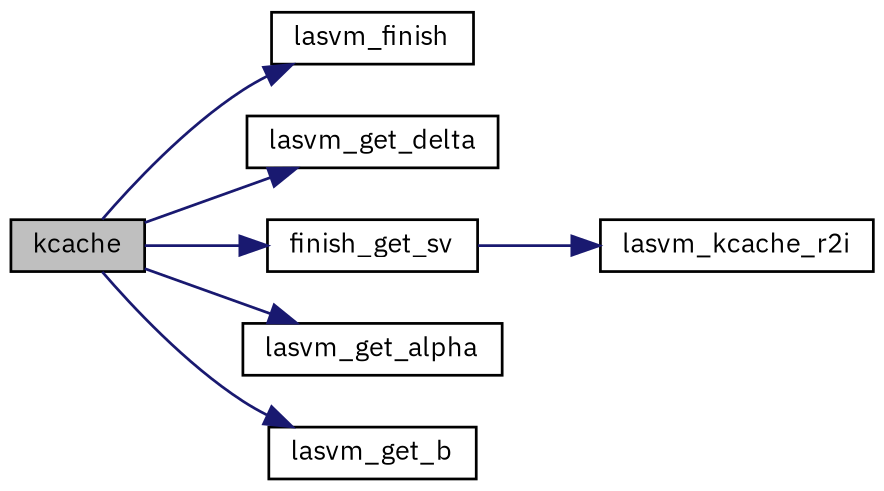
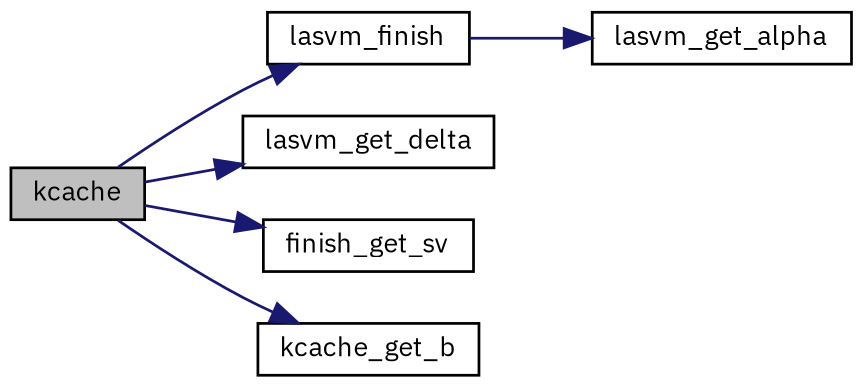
(737, 246) -> none
(207, 291) -> (517, 38)
(373, 453) -> (368, 349)
